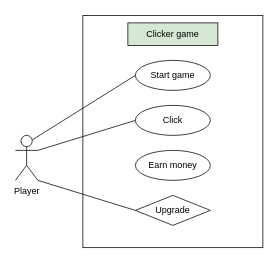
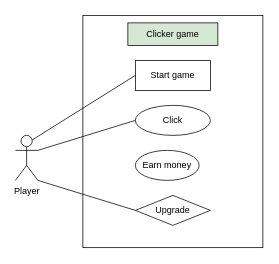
(173, 75) -> (173, 75)
(173, 165) -> (167, 165)
